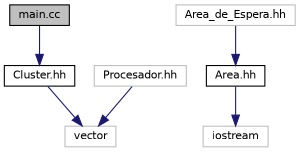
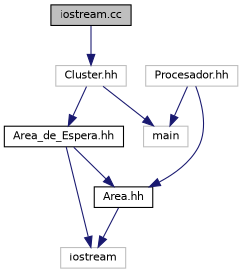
(40, 15) -> (91, 15)
(236, 15) -> (64, 136)
(40, 76) -> (91, 76)
none -> (80, 101)
(90, 136) -> (166, 136)
none -> (200, 143)
none -> (77, 192)
